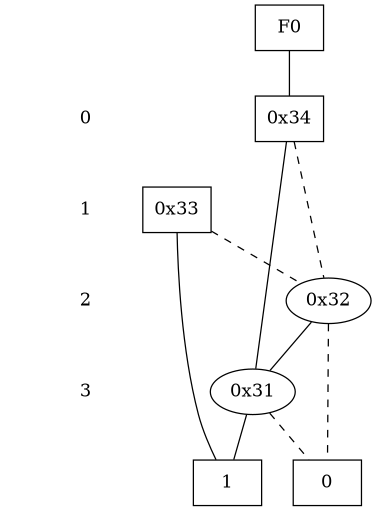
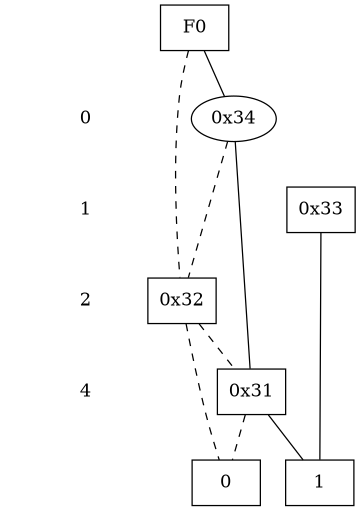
(289, 119) -> (234, 119)
(256, 257) -> (176, 164)
(329, 301) -> (182, 301)
(291, 346) -> (217, 346)
(86, 392) -> (86, 392)
(253, 392) -> (252, 392)
